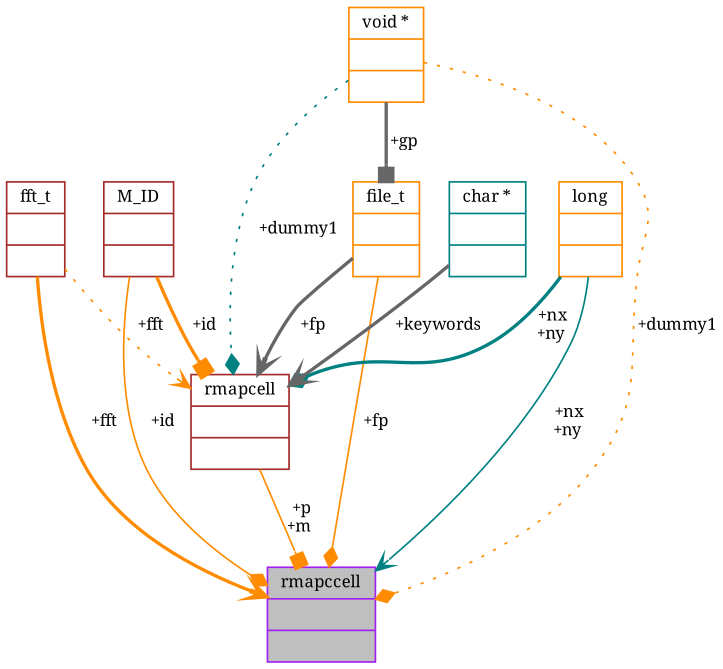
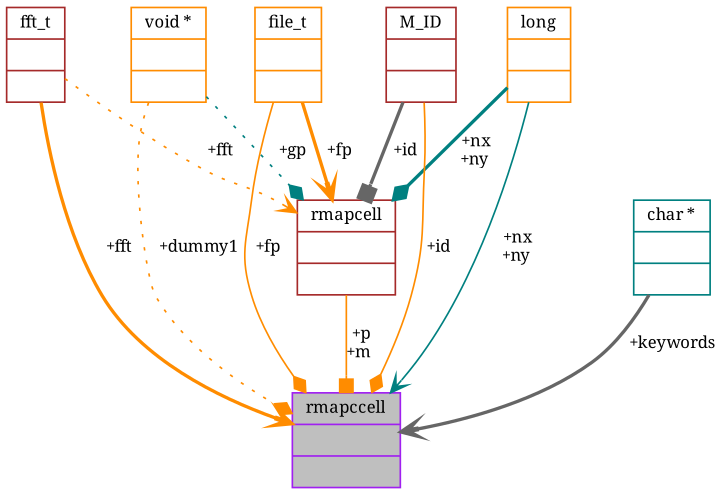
(386, 134) -> none
(297, 229) -> (291, 151)
(301, 302) -> (315, 143)
(384, 316) -> (549, 388)
(176, 319) -> (387, 143)
